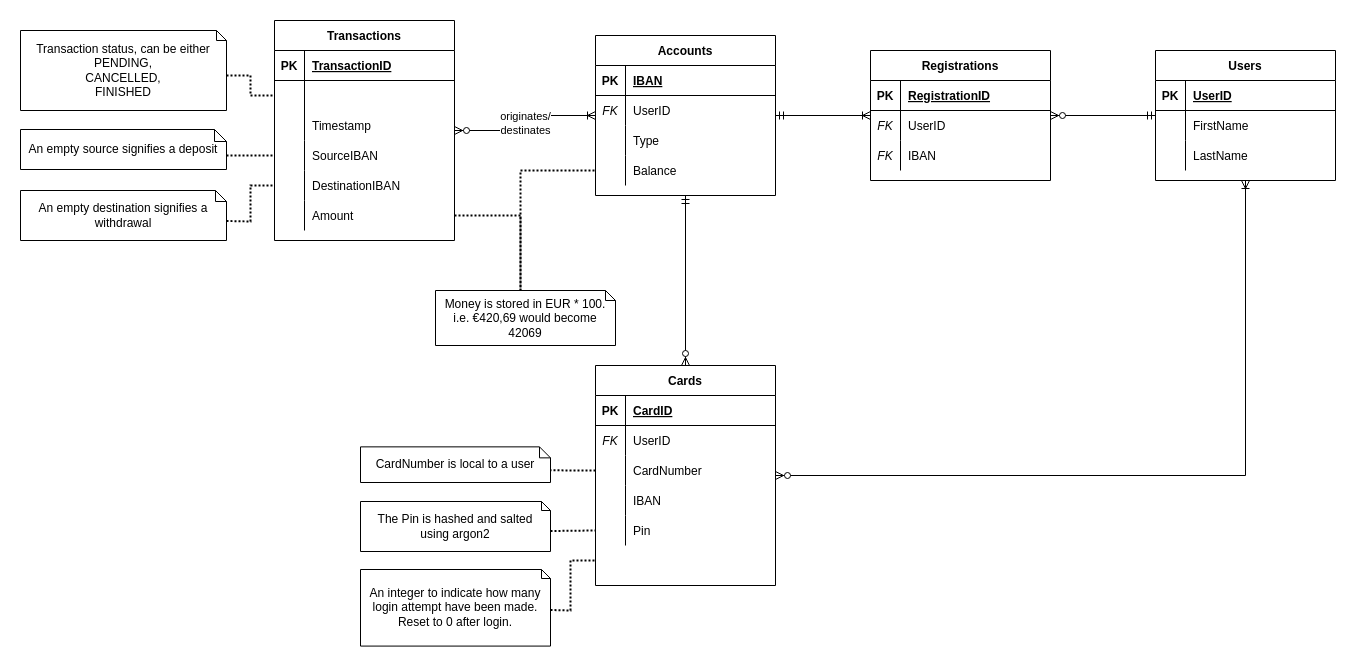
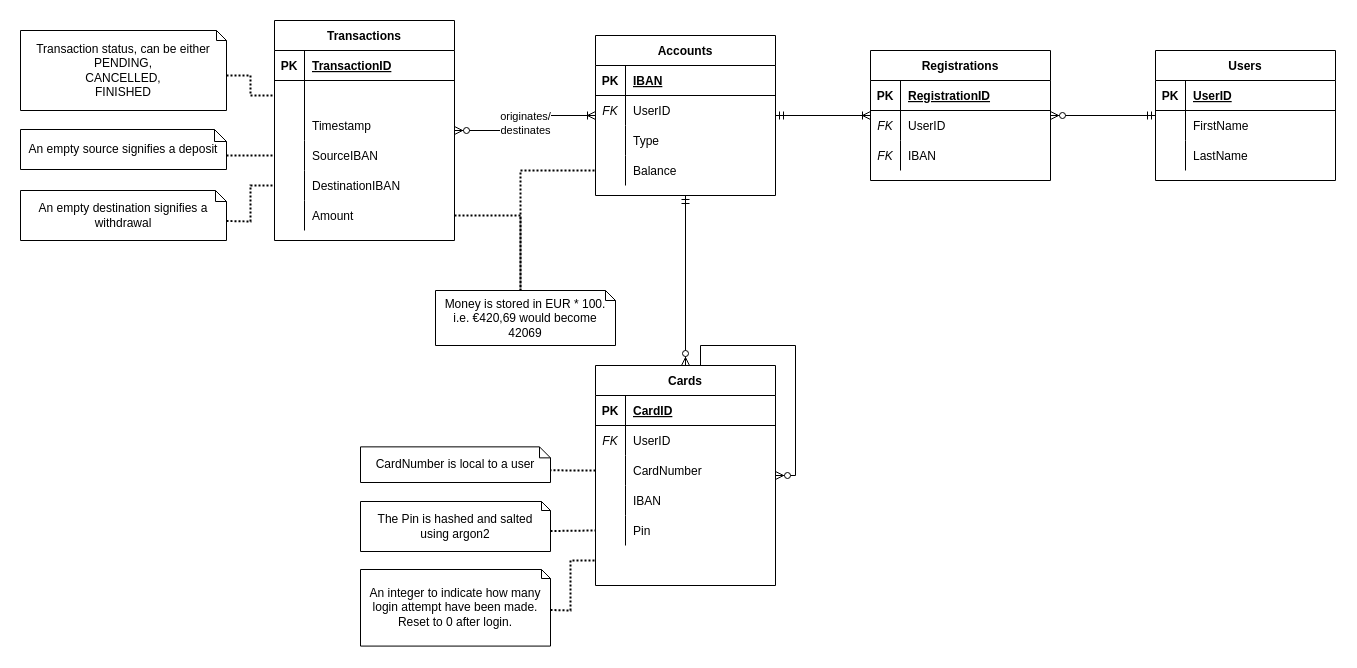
(1167, 476) -> (796, 354)
